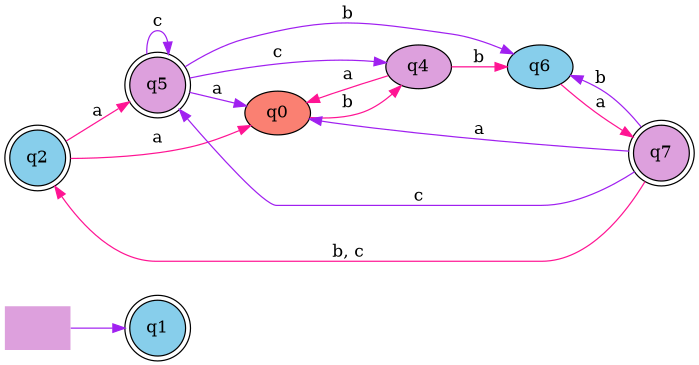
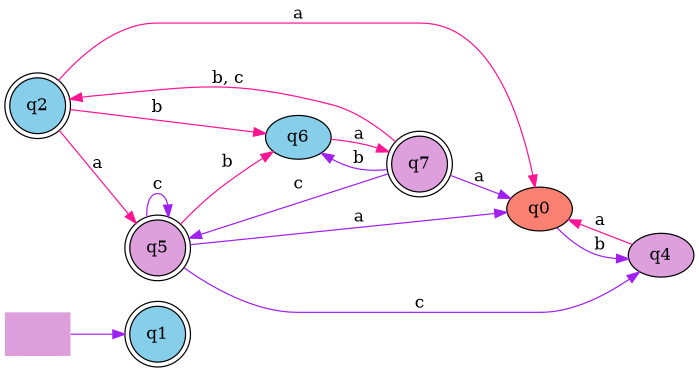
(341, 23) -> (220, 188)
(473, 67) -> (162, 121)
(354, 115) -> (584, 249)
